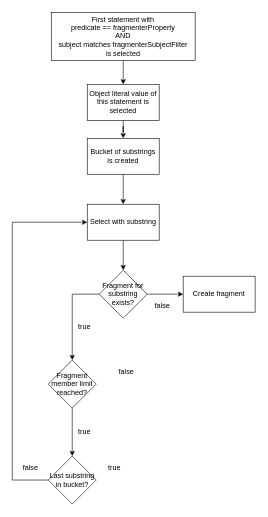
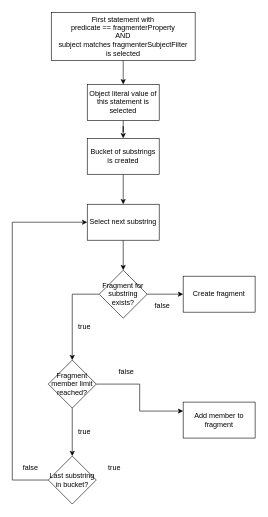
(123, 222) -> (123, 222)
none -> (139, 384)
none -> (219, 420)
